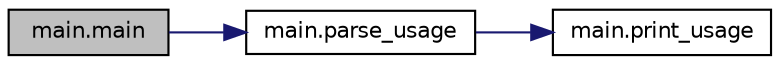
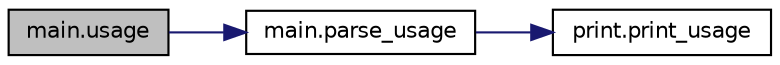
(89, 32) -> (89, 32)
(662, 32) -> (662, 32)
